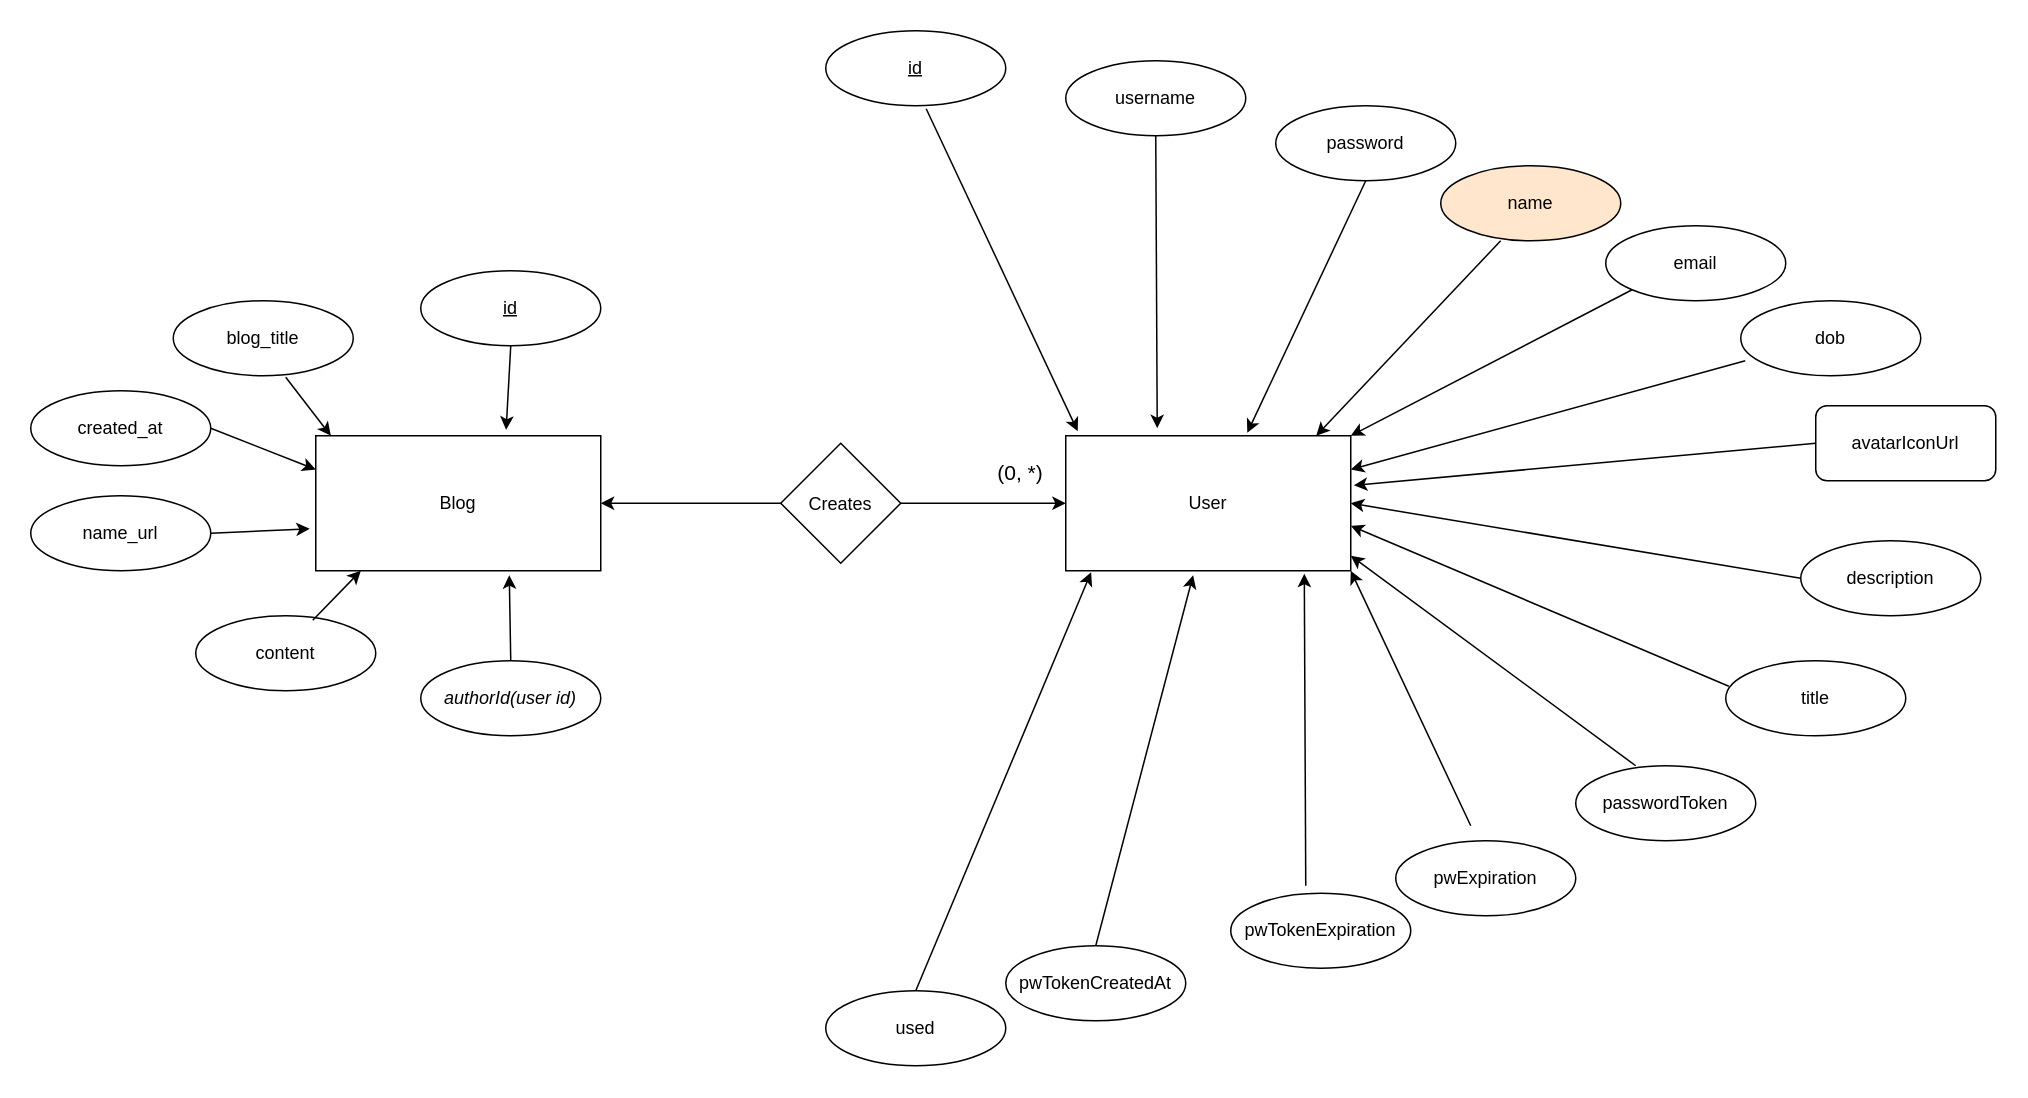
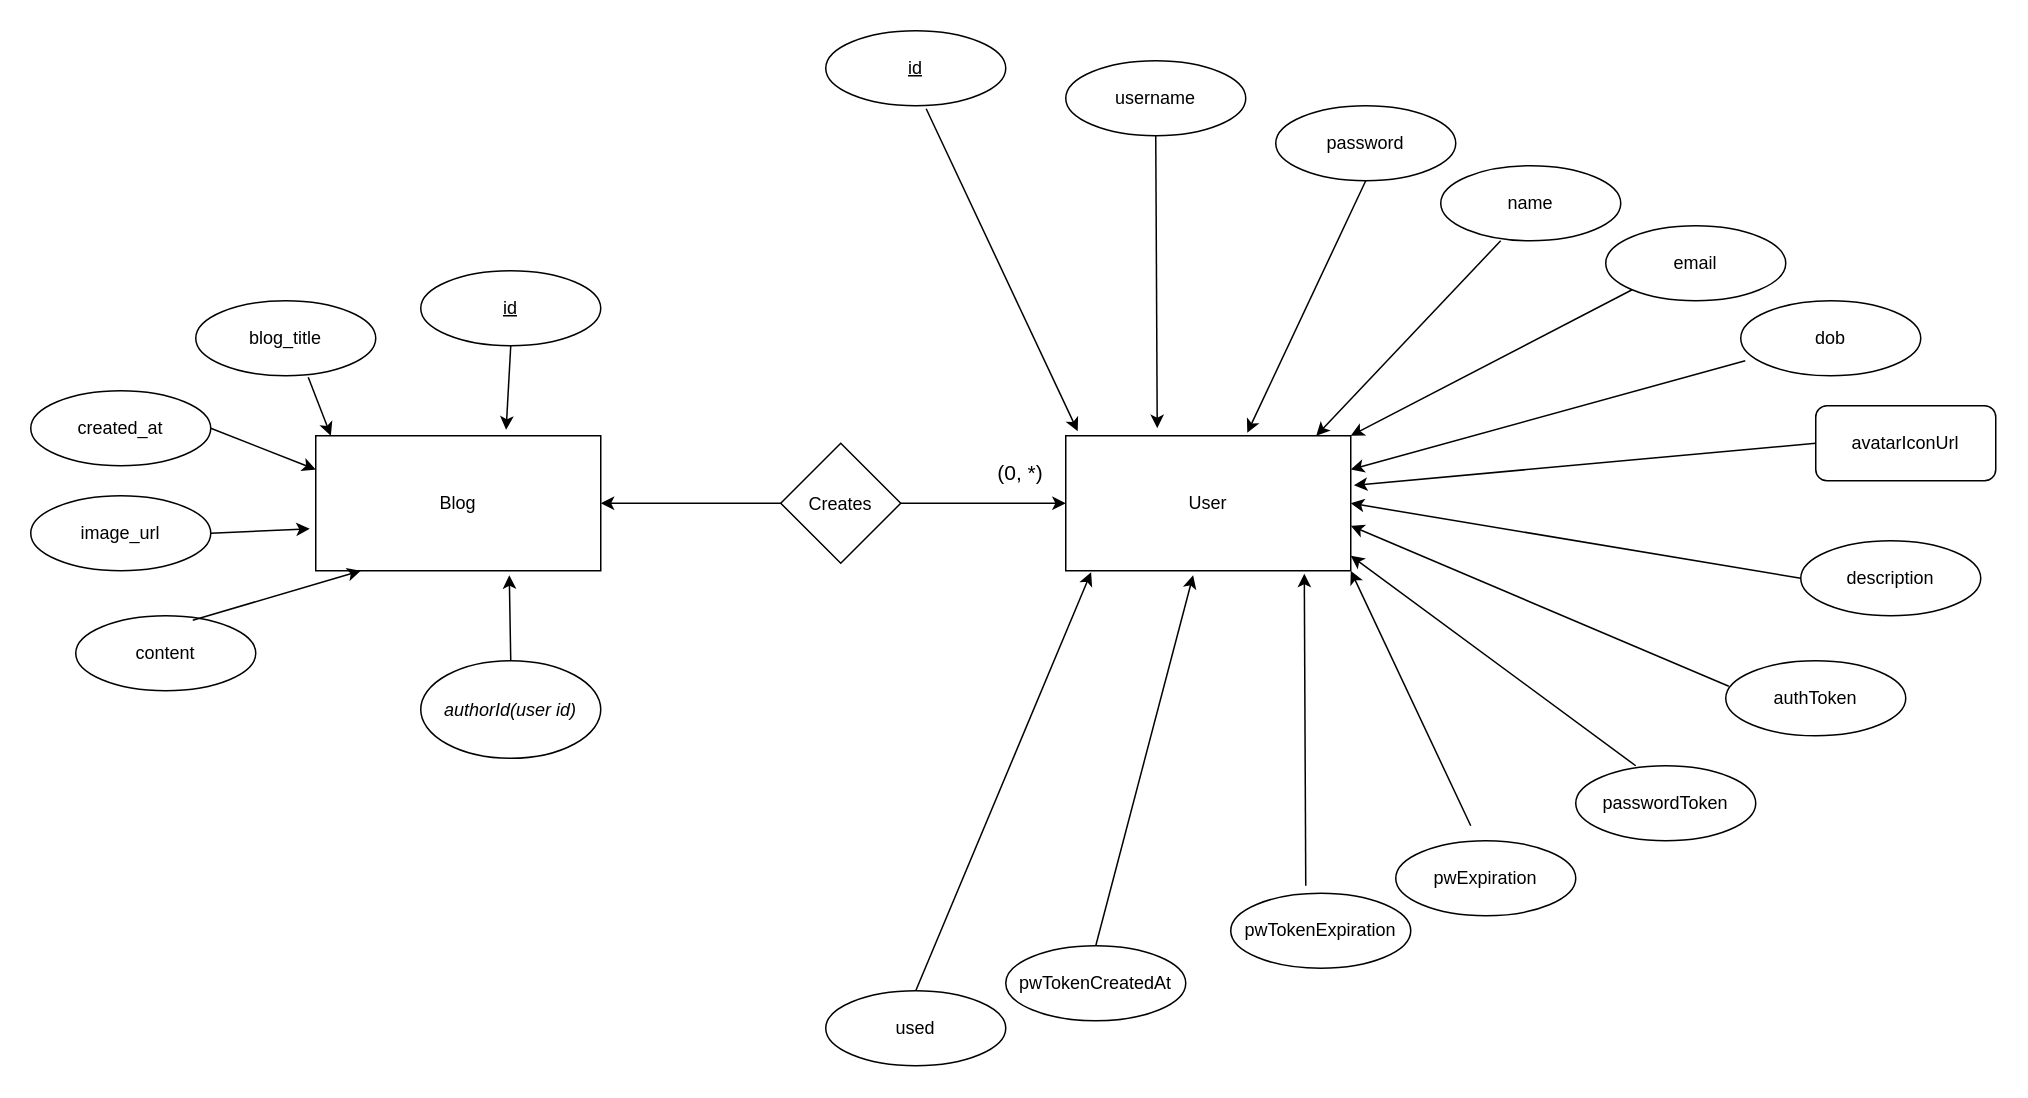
(1531, 203) -> (1531, 203)
(263, 338) -> (286, 338)
(121, 533) -> (121, 533)
(286, 653) -> (166, 653)
(511, 698) -> (511, 710)
(1816, 698) -> (1816, 698)
